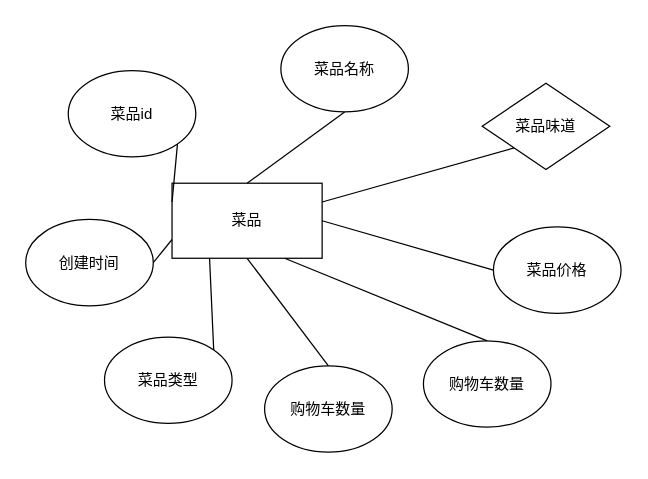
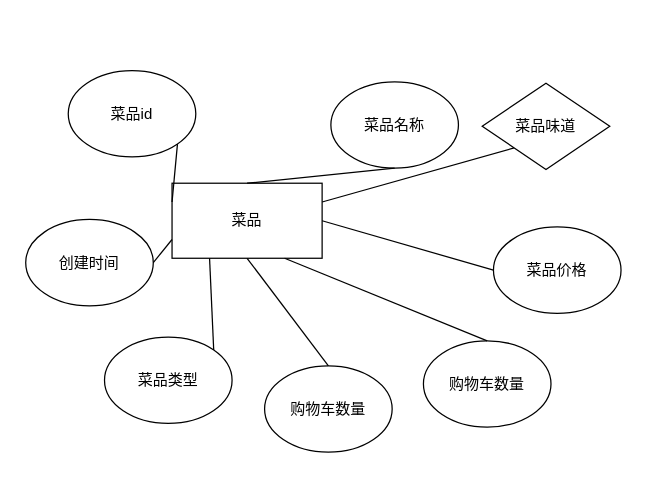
(344, 69) -> (394, 125)
